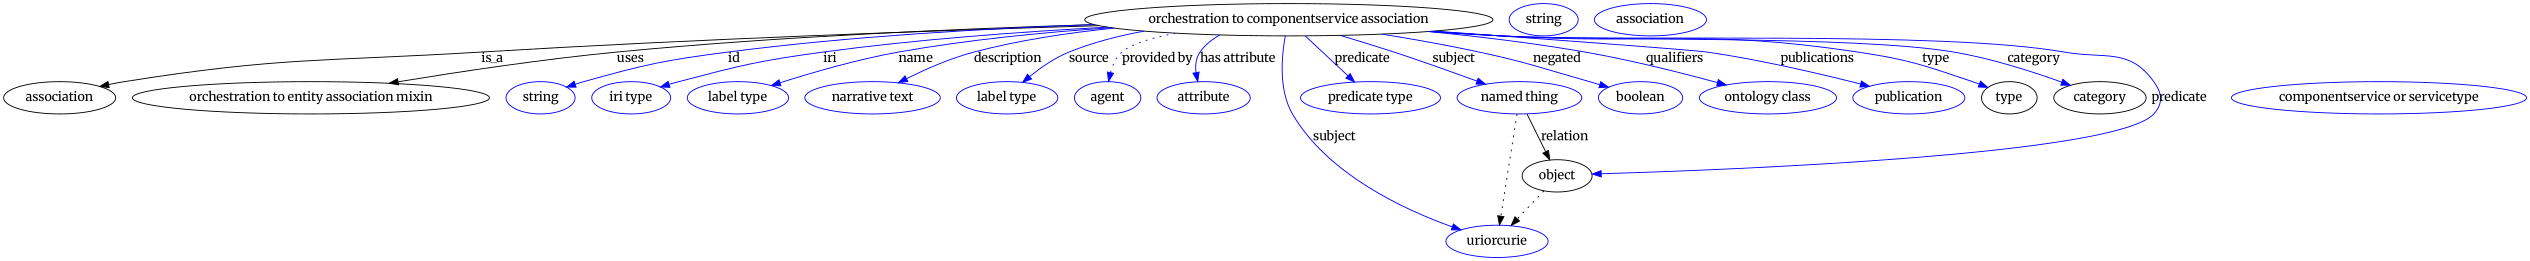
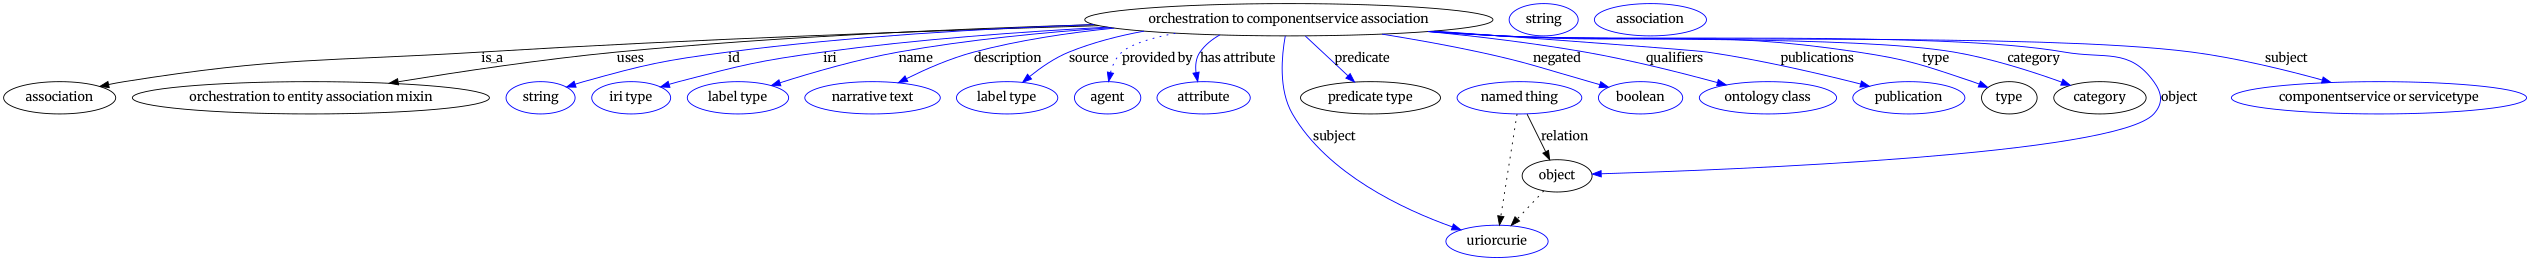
(1409, 57) -> (2034, 42)
(1371, 98) -> (1371, 98)
(2179, 98) -> (2179, 98)
